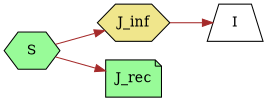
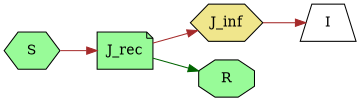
(75, 39) -> (170, 38)
none -> (227, 79)
